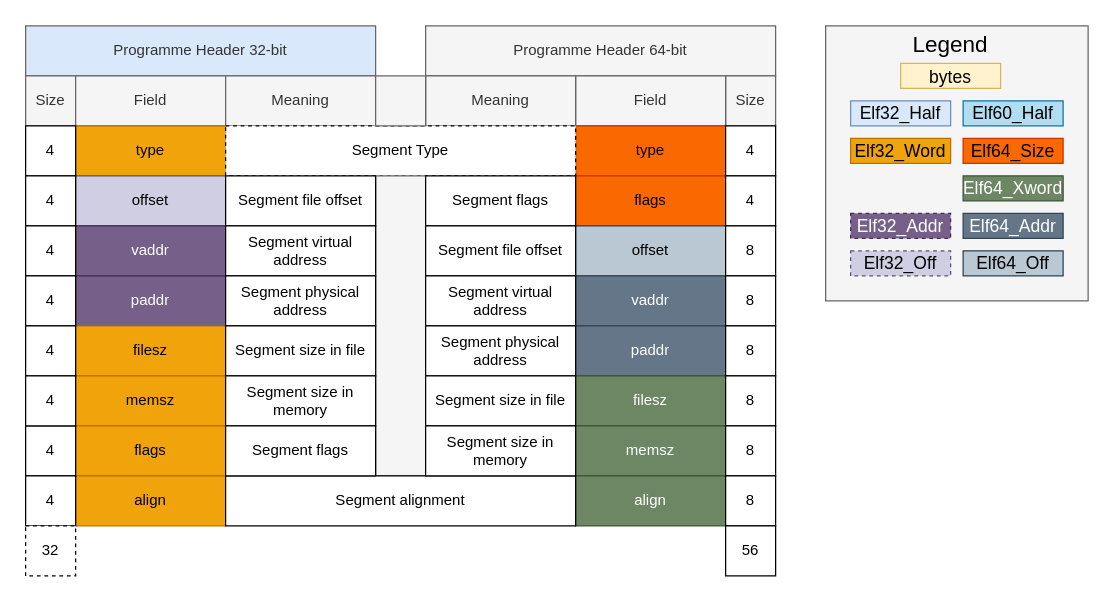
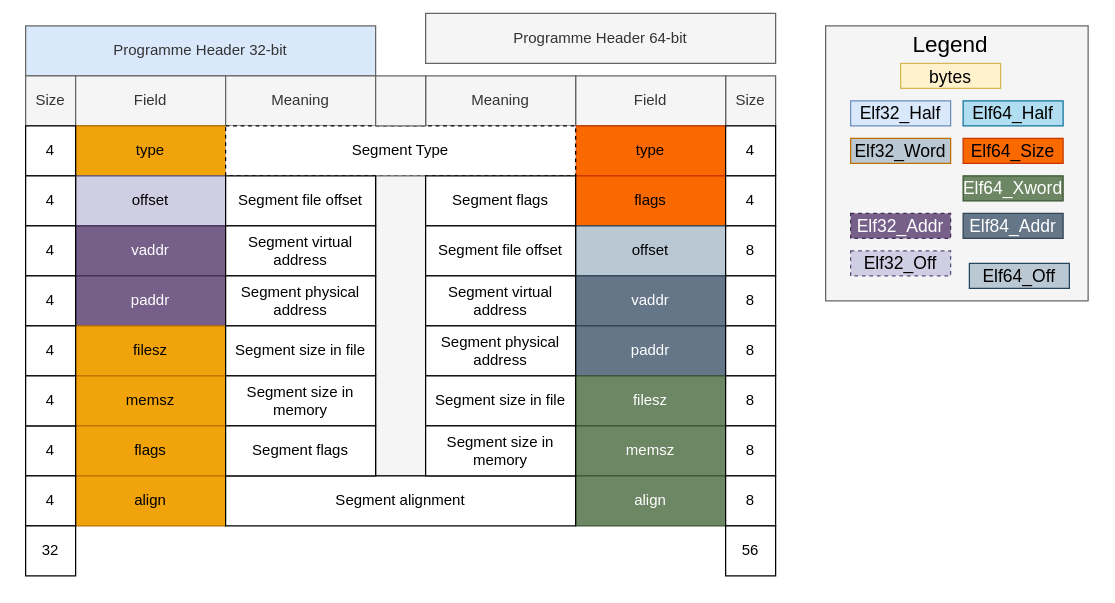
(601, 51) -> (601, 38)
(1013, 113) -> (1013, 113)
(901, 151) -> (901, 151)
(1013, 226) -> (1013, 226)
(1013, 263) -> (1019, 276)
(51, 551) -> (51, 551)
